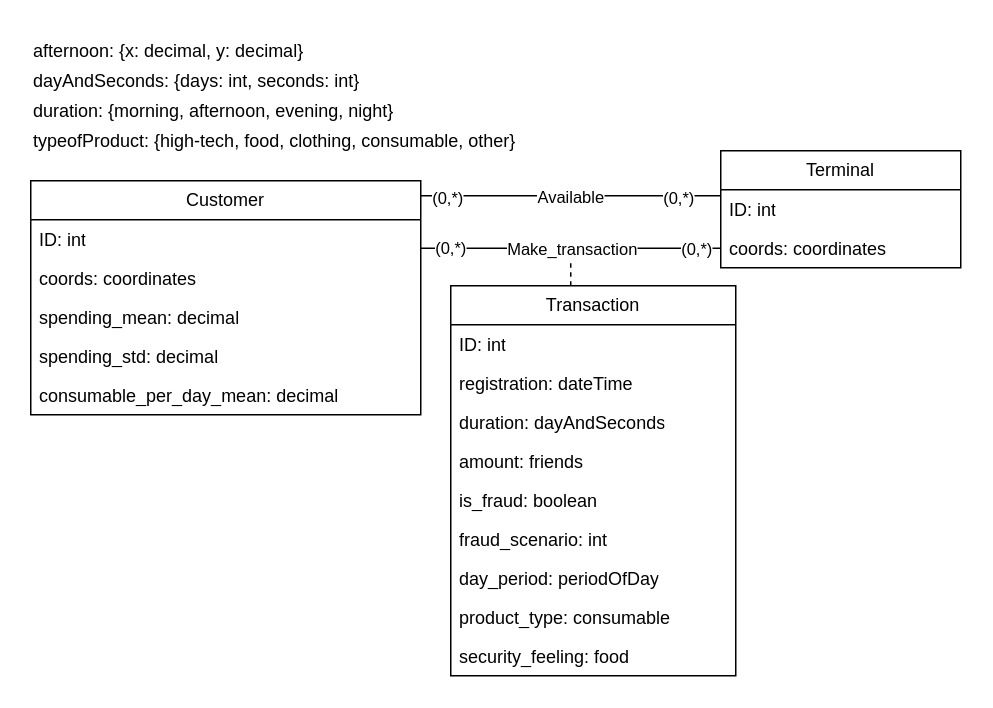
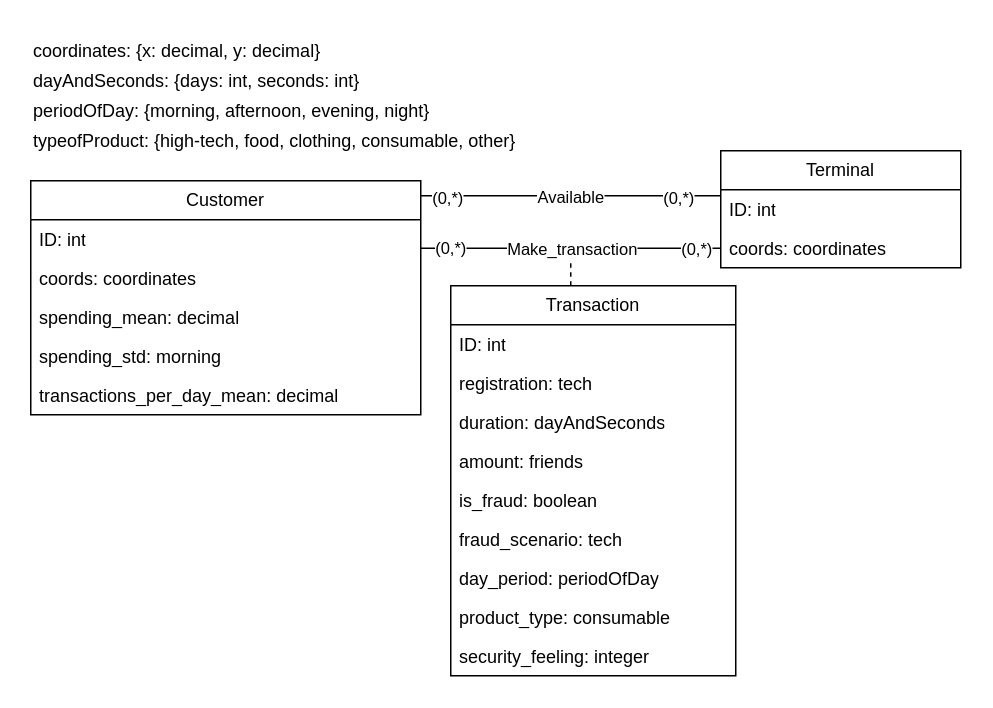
(182, 52) -> (190, 63)
(238, 112) -> (242, 123)
(134, 358) -> (136, 358)
(559, 385) -> (541, 385)
(189, 397) -> (199, 397)
(546, 541) -> (554, 541)
(559, 658) -> (572, 658)
